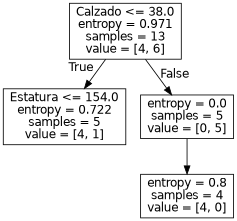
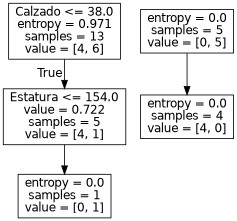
(156, 74) -> none
(65, 117) -> (65, 117)
none -> (65, 196)
(187, 196) -> (187, 117)
